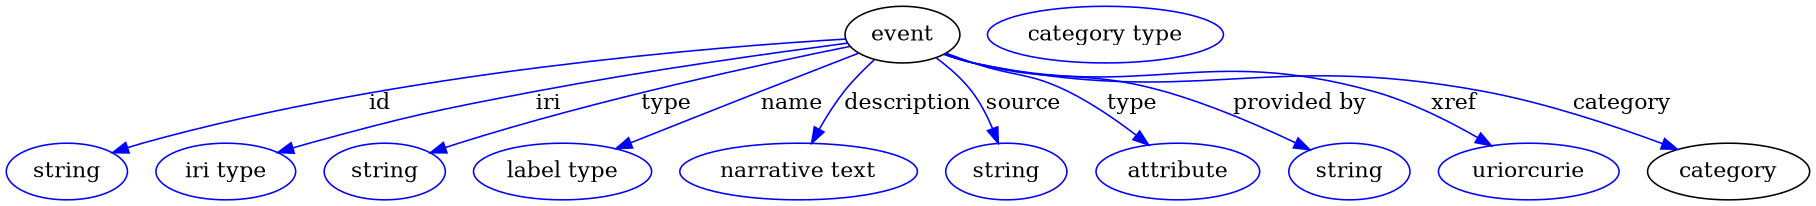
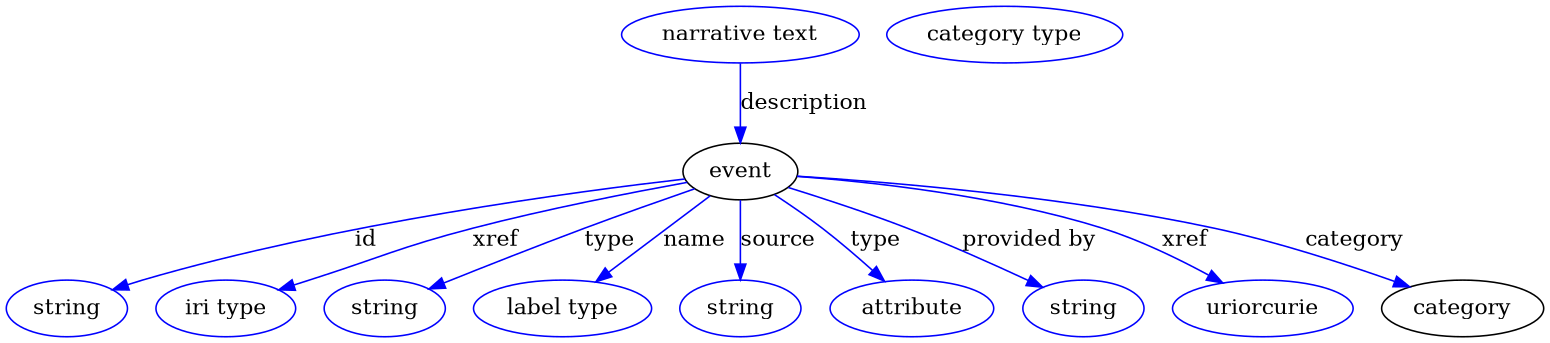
(844, 92) -> (740, 95)
(548, 103) -> (496, 240)
